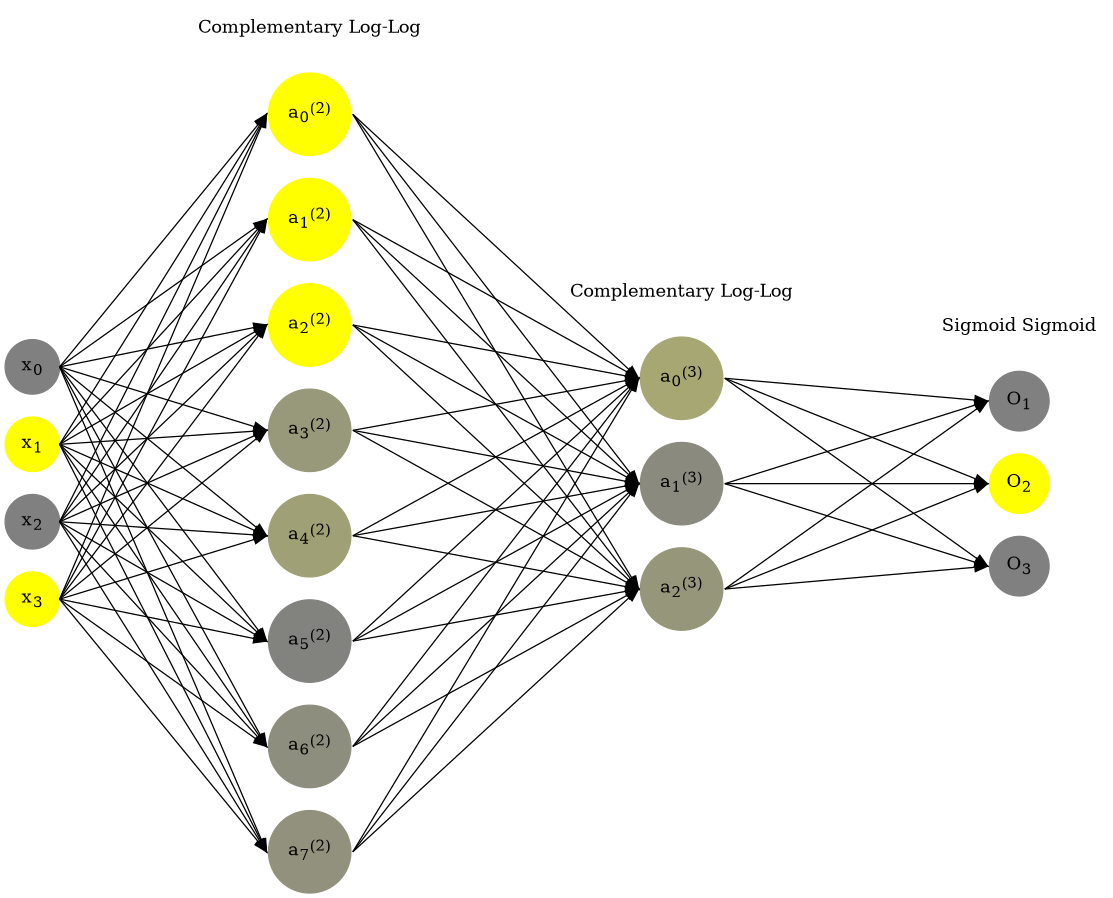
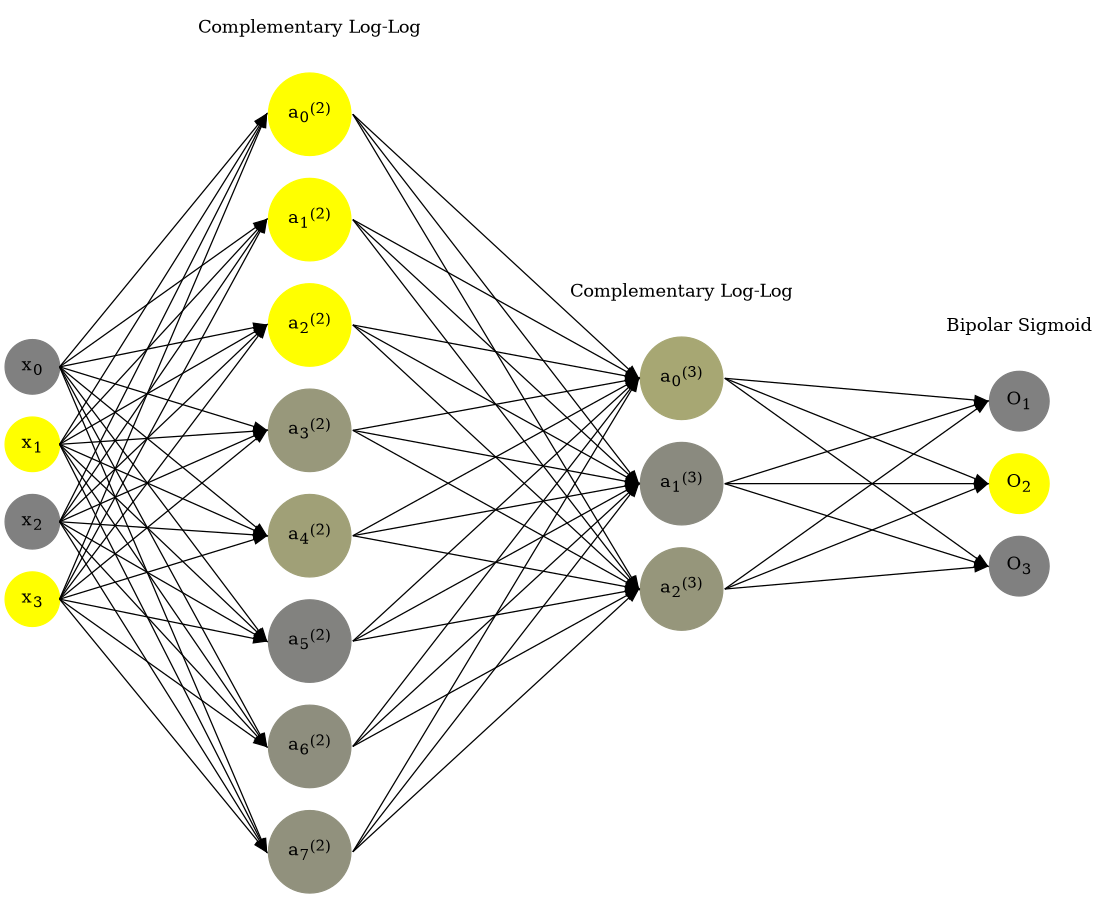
(1019, 326) -> (1019, 326)
